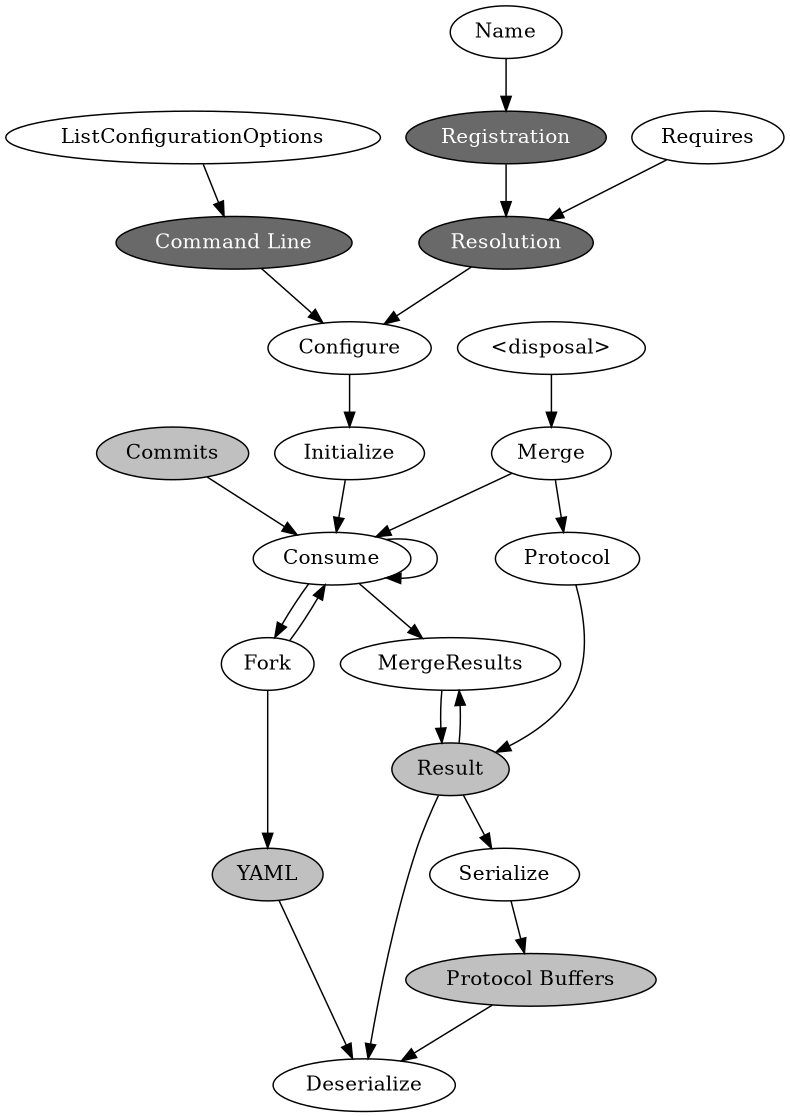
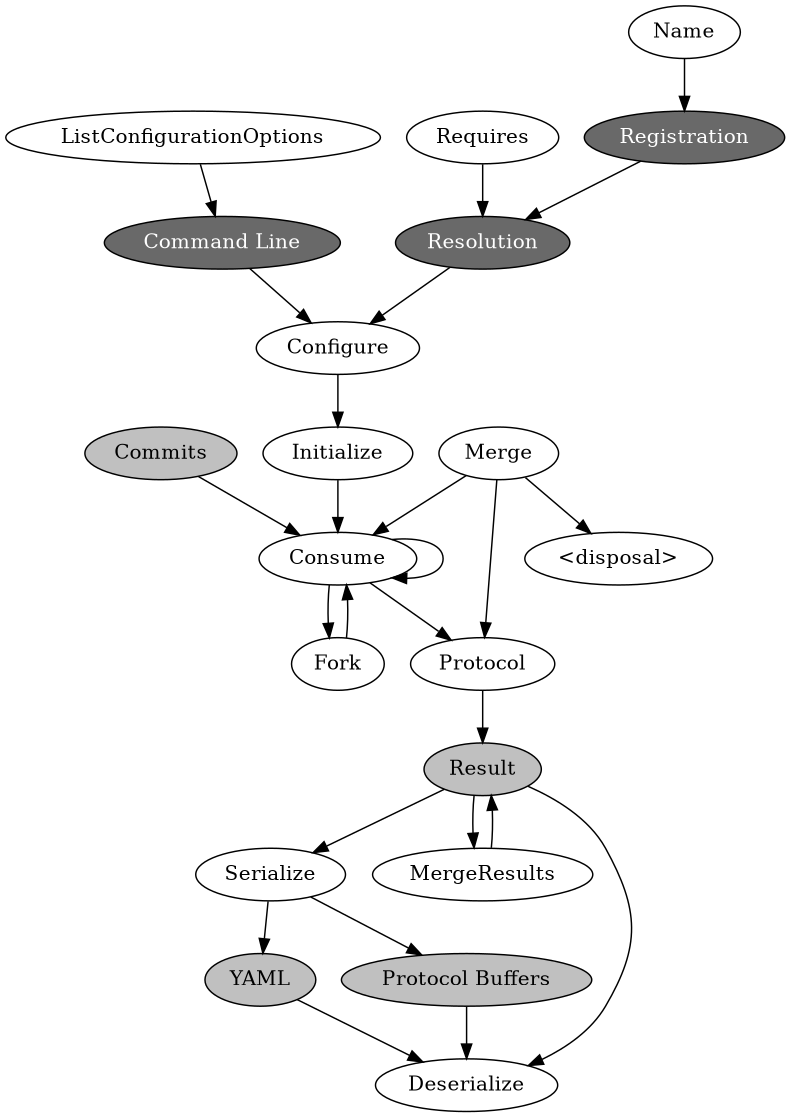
(551, 394) -> (553, 501)
(385, 606) -> (404, 607)
(268, 762) -> (266, 920)
